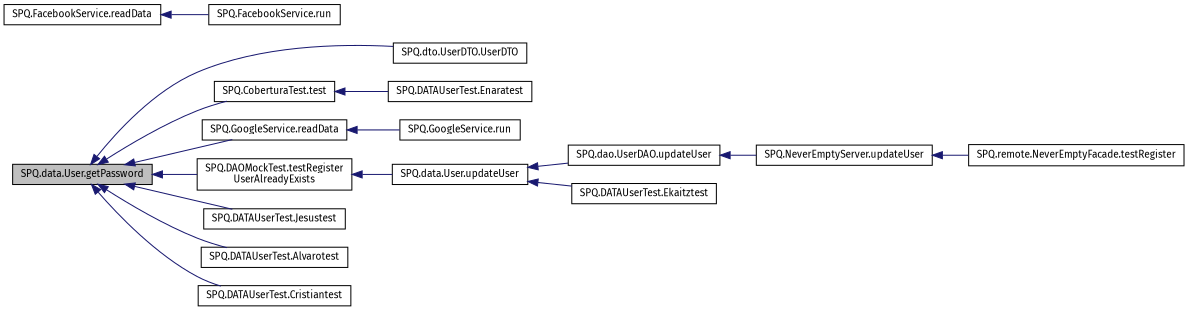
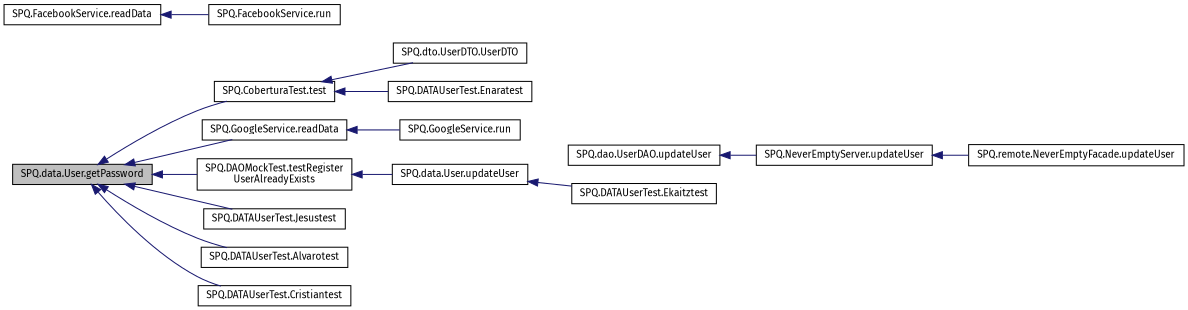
(229, 61) -> (373, 71)
(1076, 155) -> (1076, 155)
(553, 165) -> none
